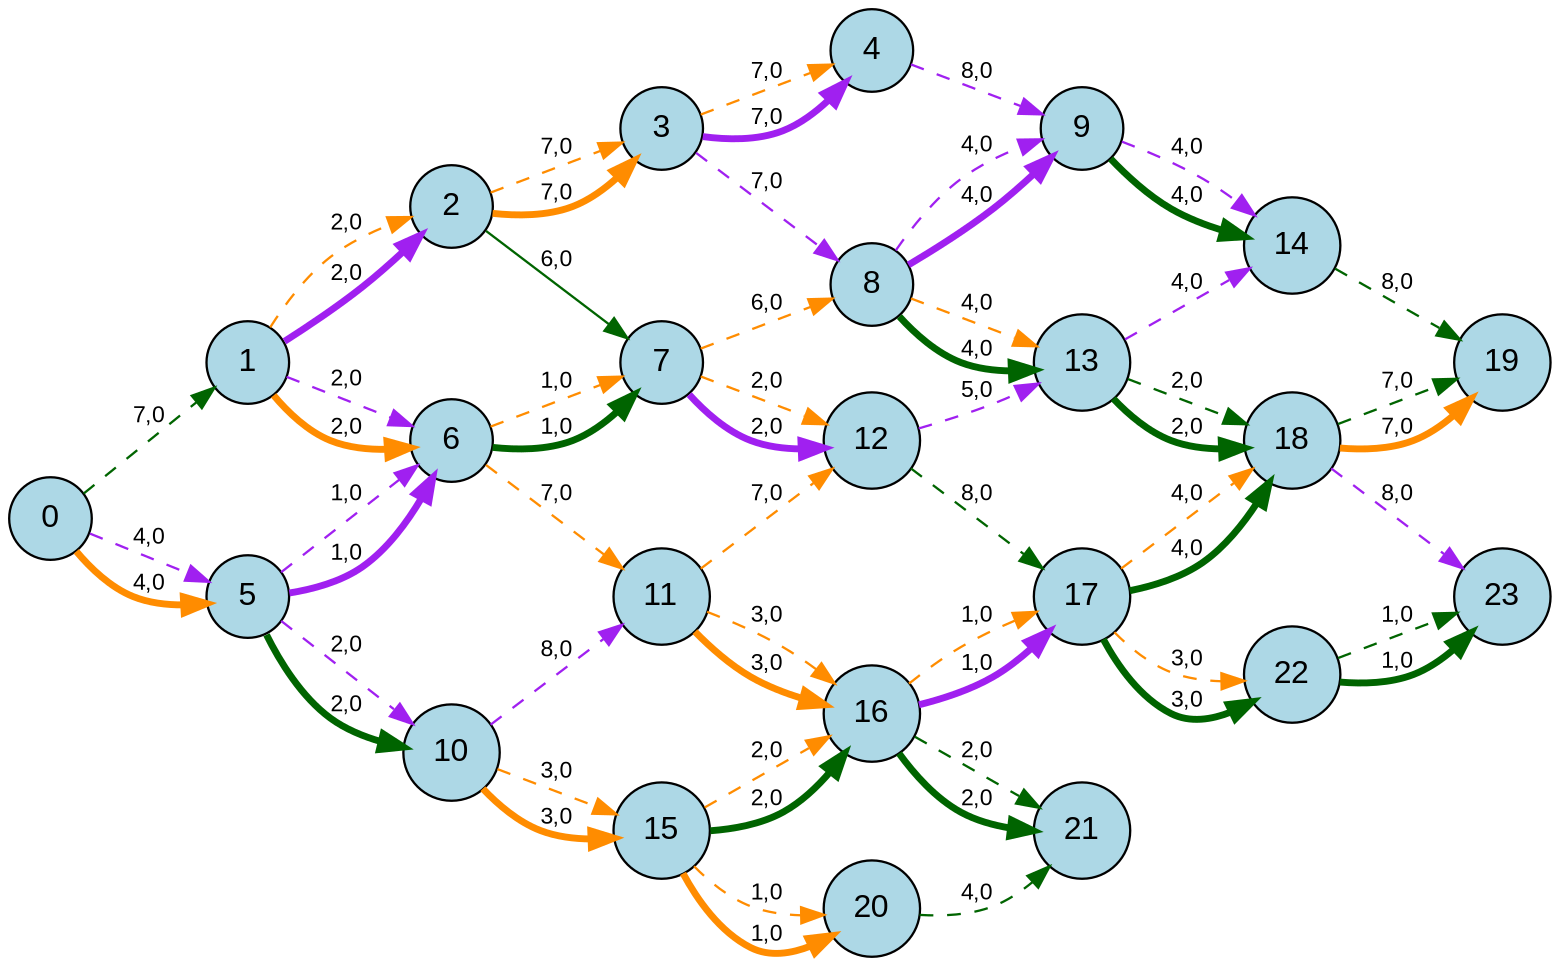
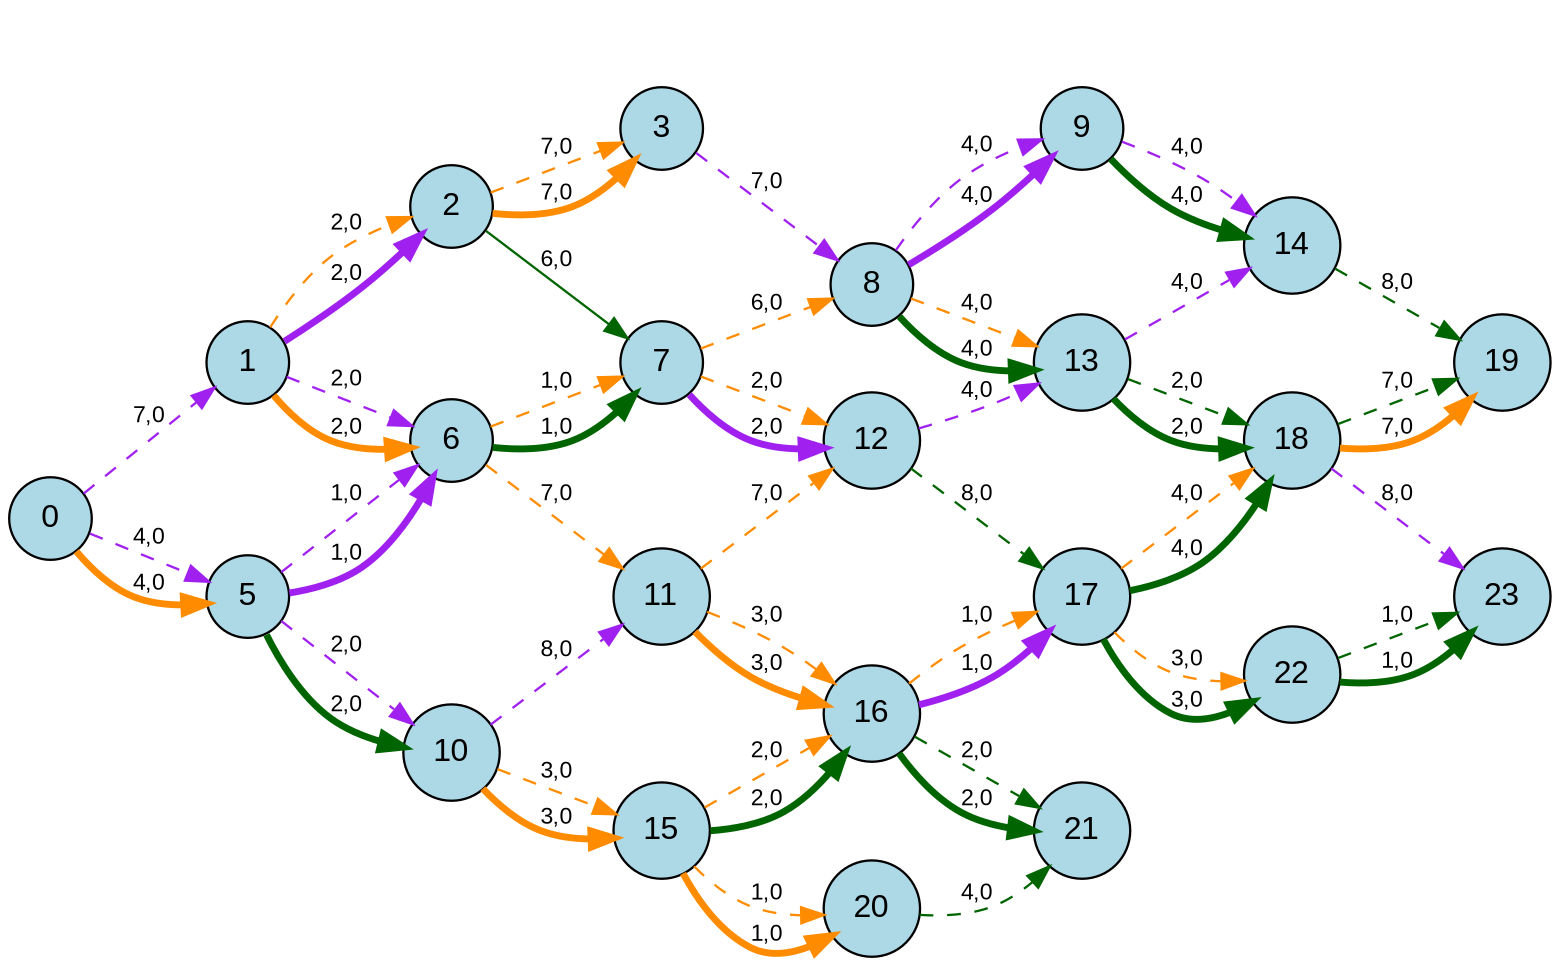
(872, 50) -> none
(977, 391) -> (977, 391)
(140, 448) -> (140, 448)
